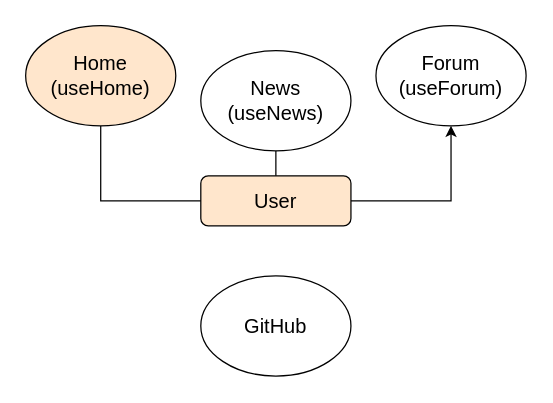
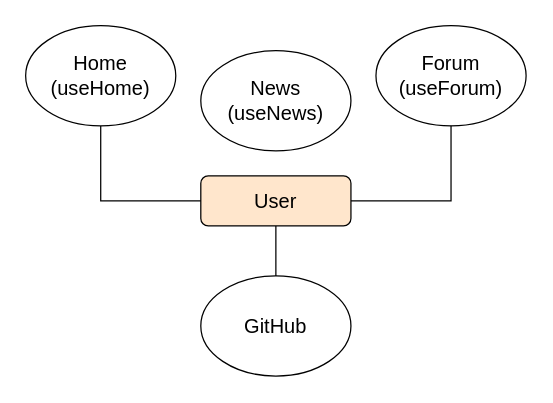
(101, 76) -> (101, 76)
(451, 136) -> (451, 132)
(276, 164) -> none
none -> (276, 251)
